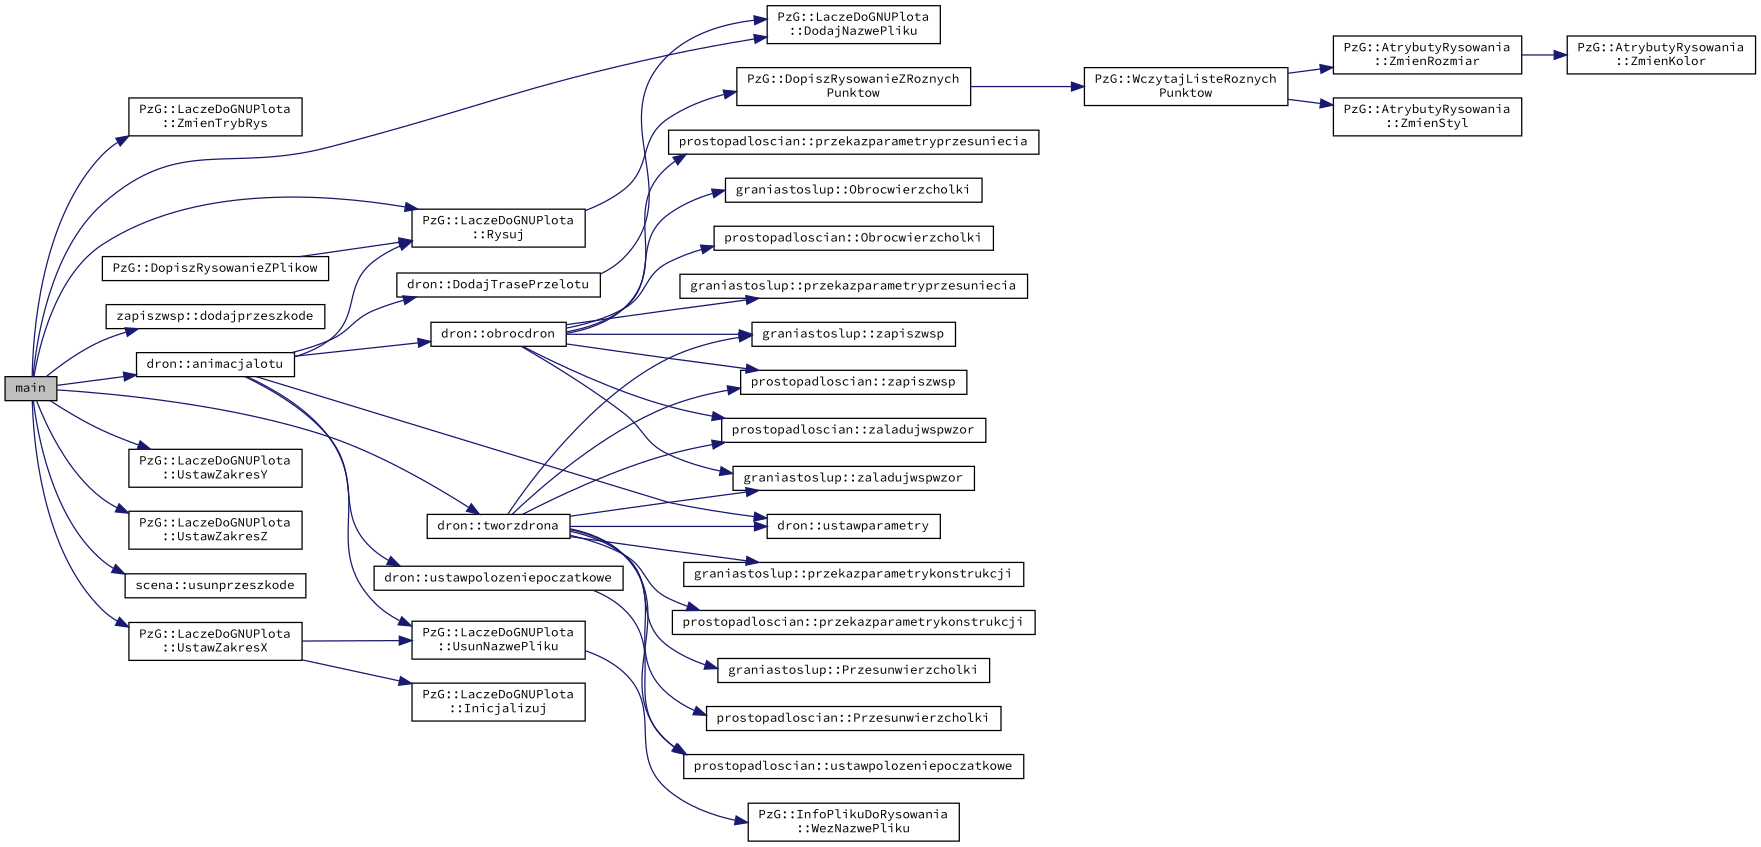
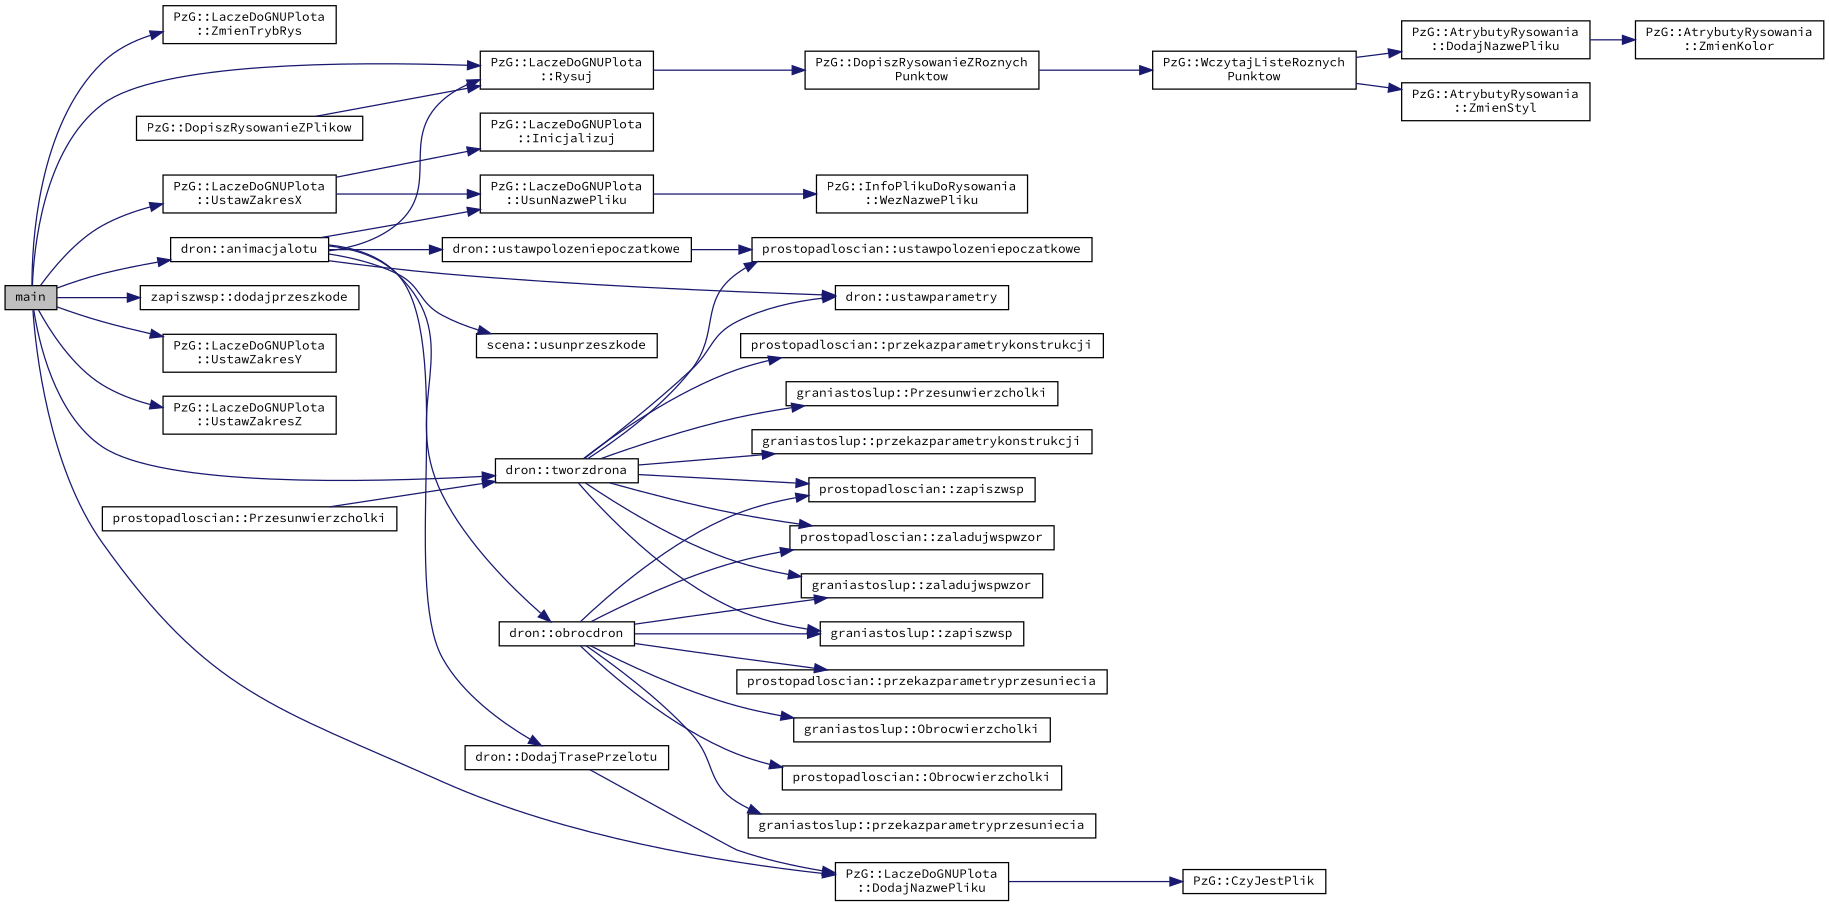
(1428, 55) -> (1496, 40)
(57, 493) -> (429, 305)
(645, 610) -> (406, 495)
none -> (1254, 882)
